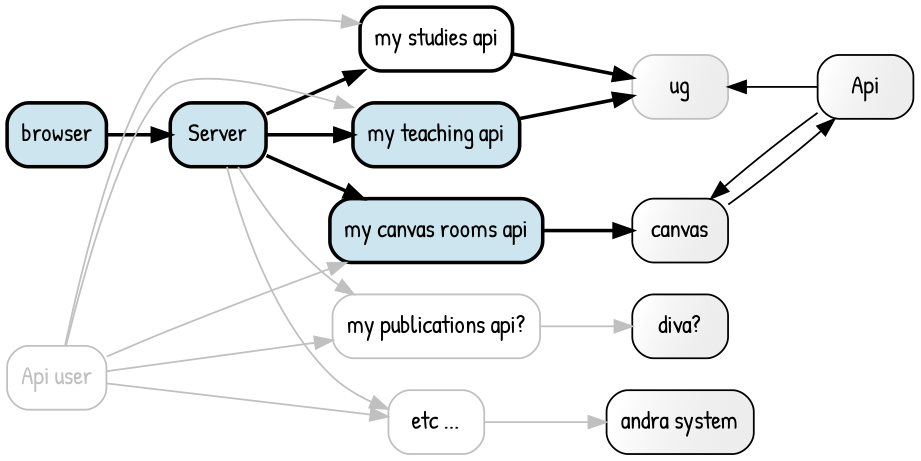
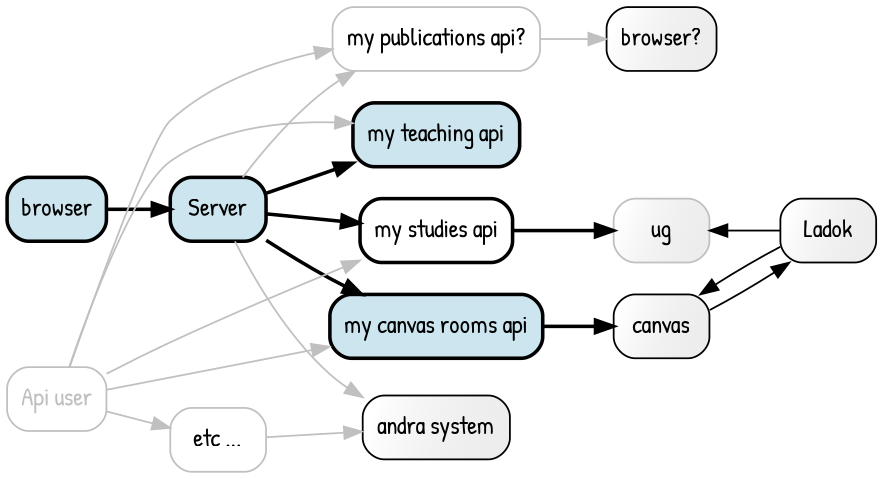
(866, 87) -> (828, 231)
(567, 109) -> none
(280, 306) -> (283, 321)
(680, 326) -> (662, 39)
